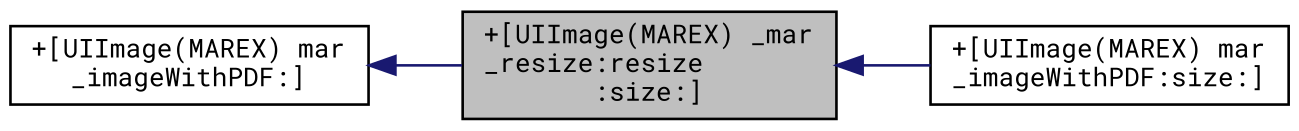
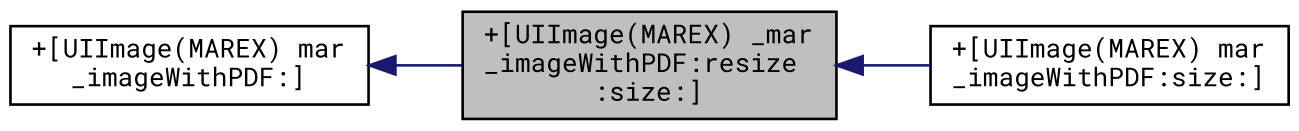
(650, 65) -> (650, 65)
